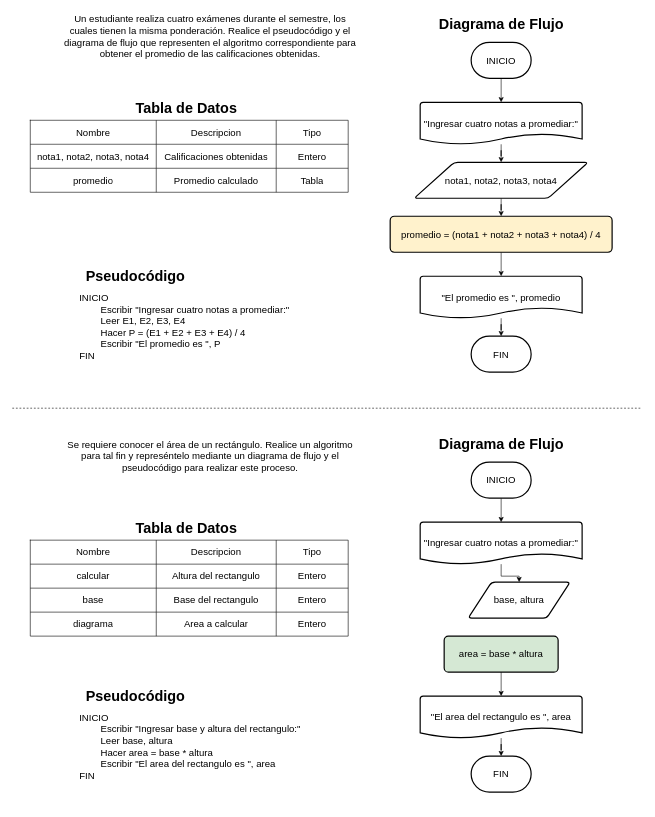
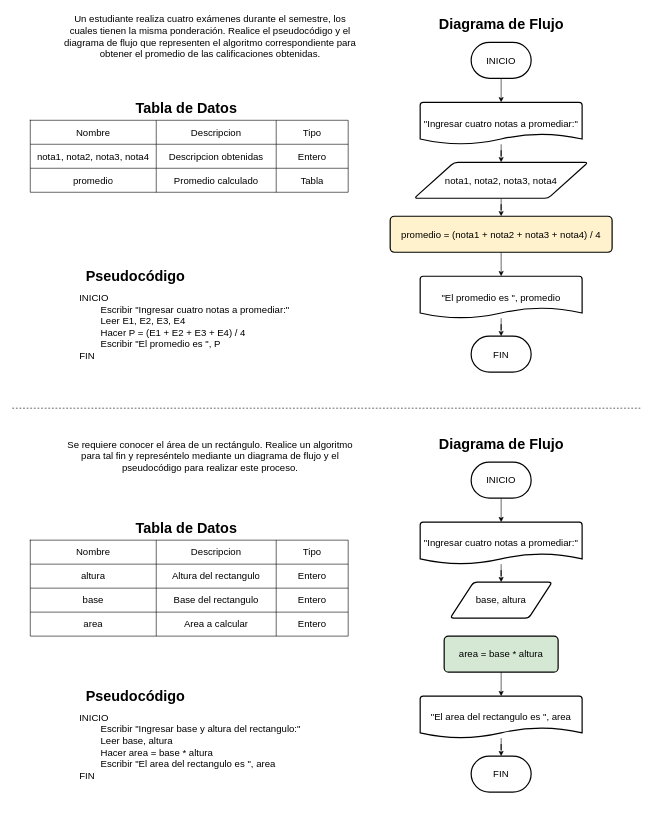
(216, 156) -> (216, 156)
(93, 576) -> (93, 576)
(519, 600) -> (501, 600)
(93, 624) -> (93, 624)
